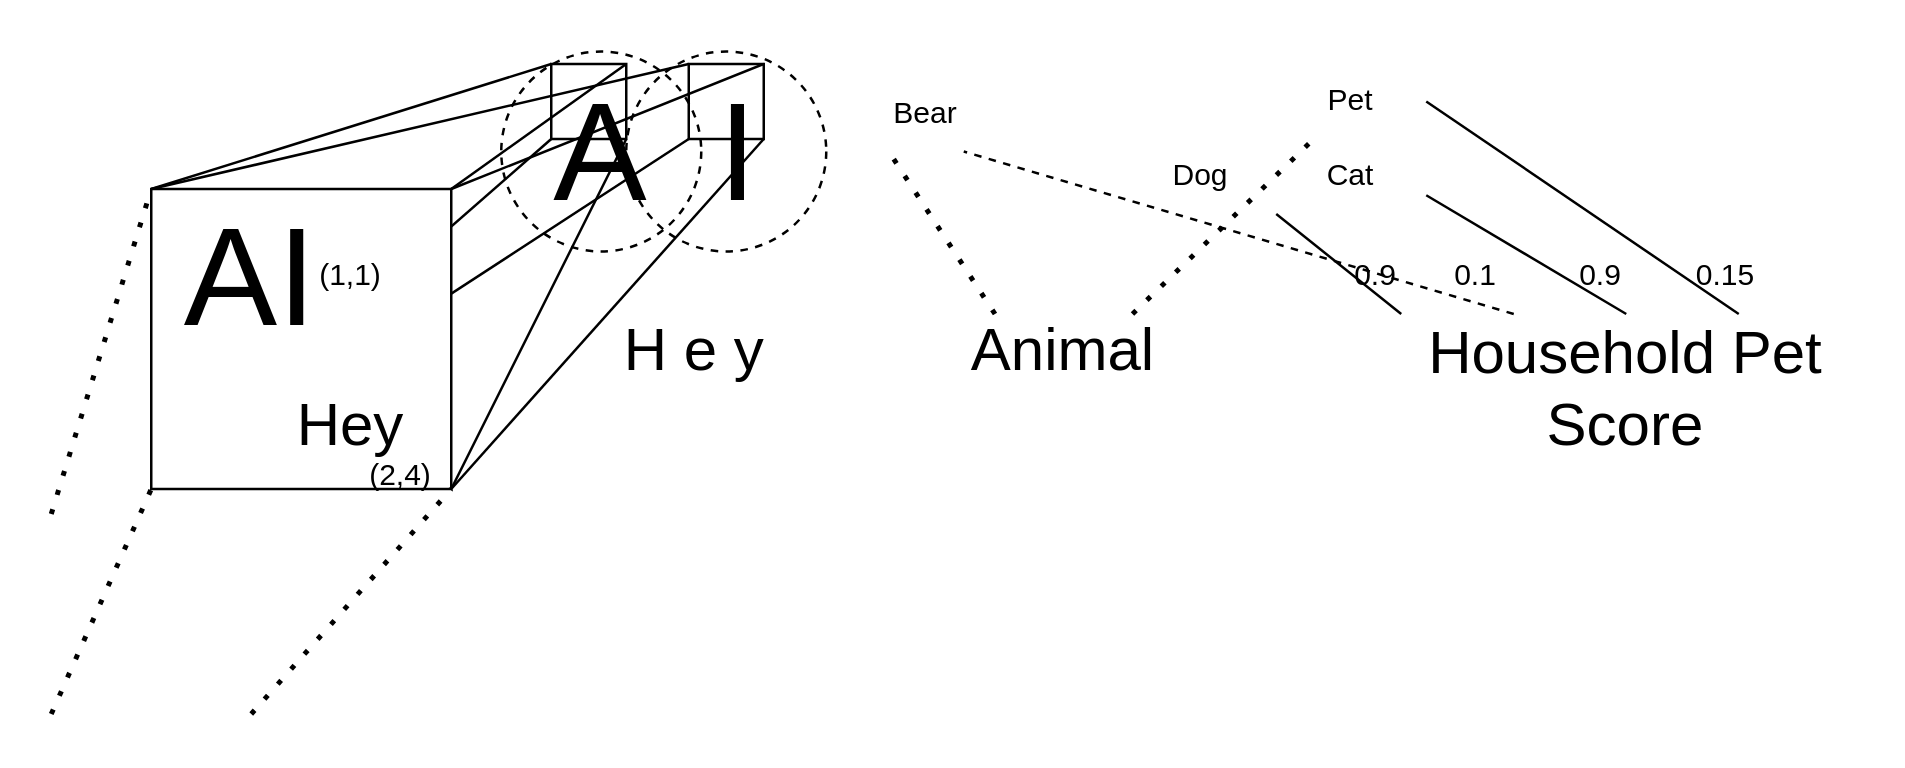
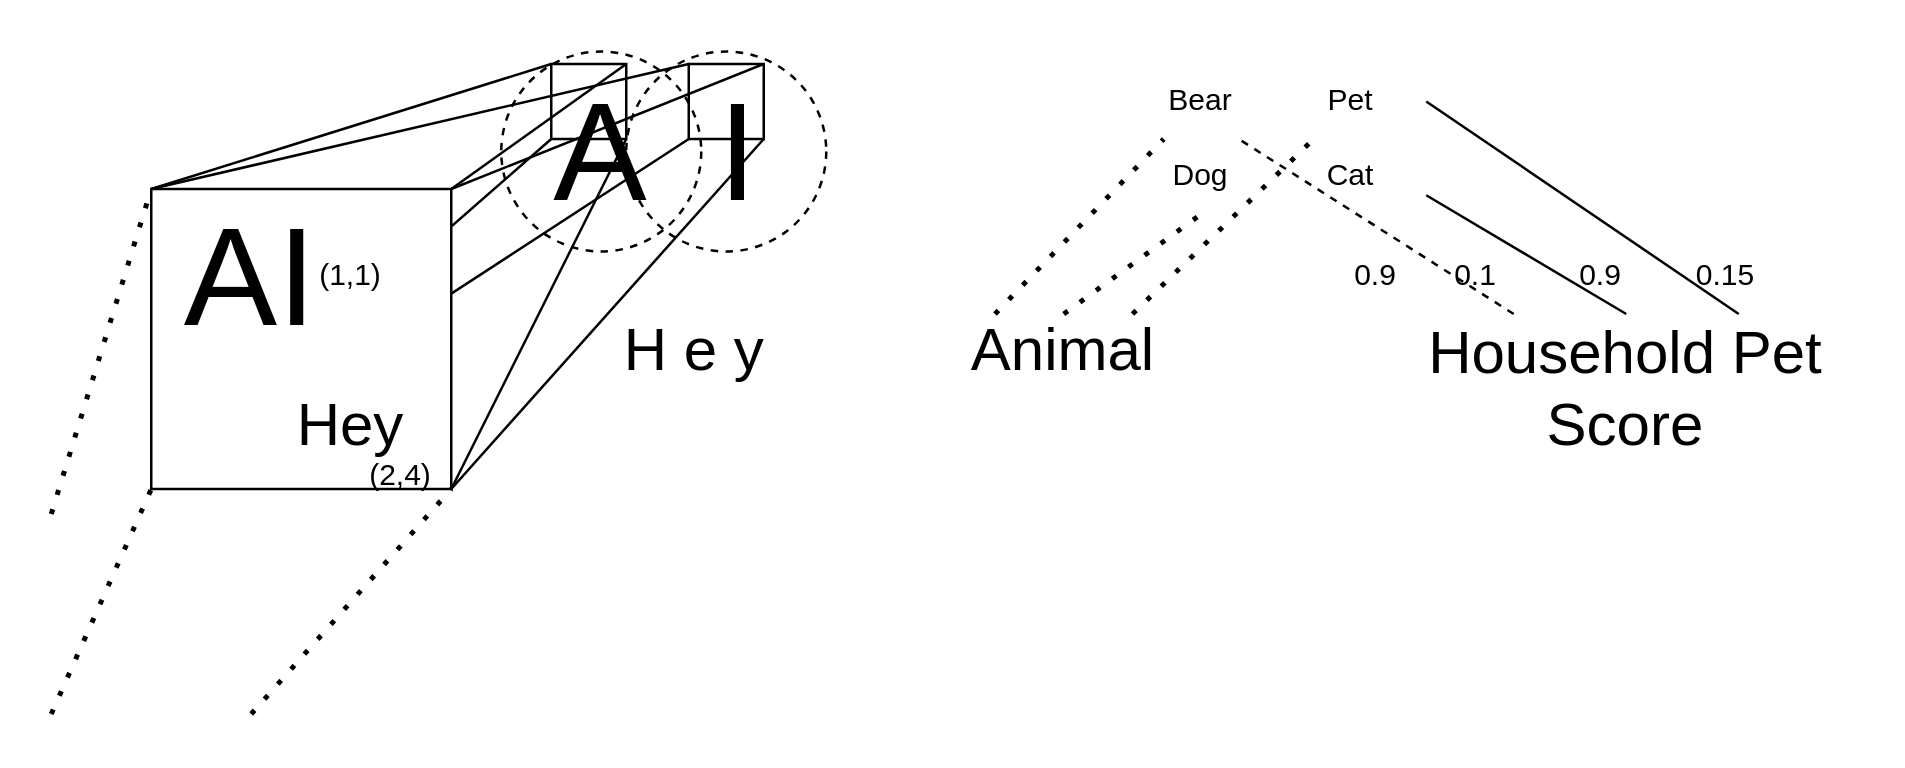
(926, 114) -> (1201, 101)
none -> (1179, 230)
(1372, 290) -> none
